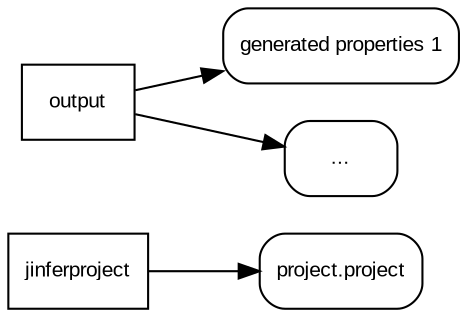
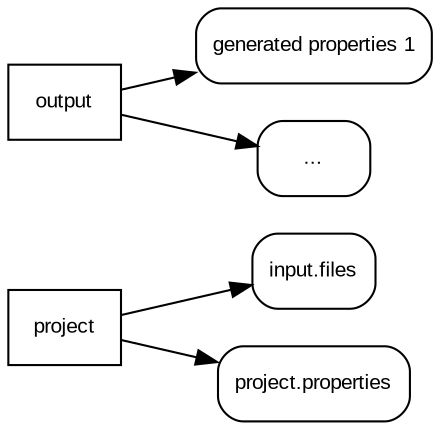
(78, 271) -> (65, 328)
none -> (314, 271)
(341, 271) -> (314, 384)
